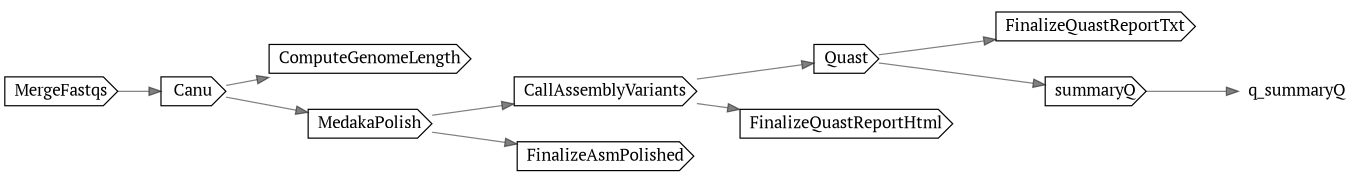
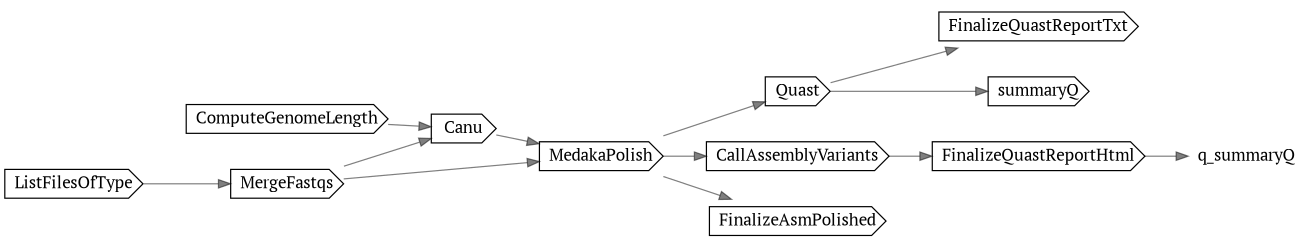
(749, 72) -> (708, 121)
(242, 83) -> (403, 125)
(1186, 91) -> (1161, 156)
none -> (436, 171)
none -> (74, 184)
